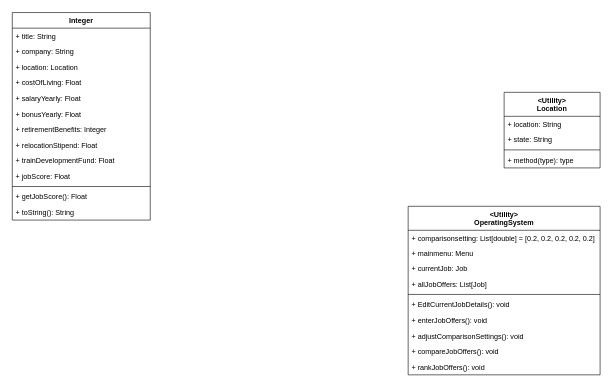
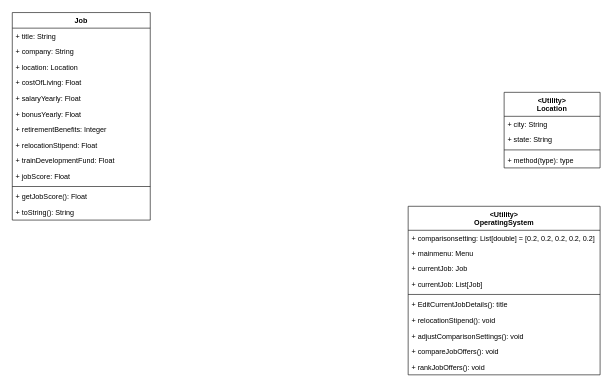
(81, 20) -> (81, 20)
(538, 124) -> (531, 124)
(456, 284) -> (454, 284)
(468, 305) -> (469, 305)
(456, 320) -> (459, 320)
